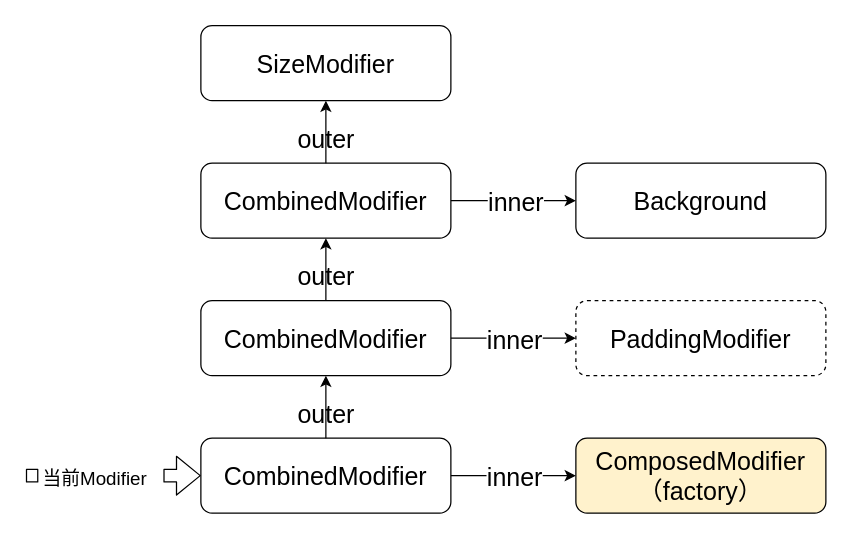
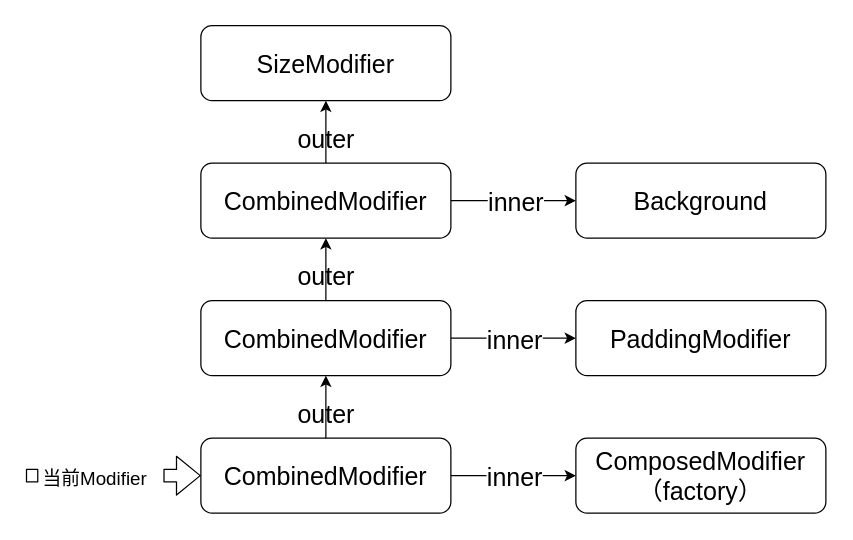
(701, 338) -> (701, 338)
(701, 476) -> (701, 476)
